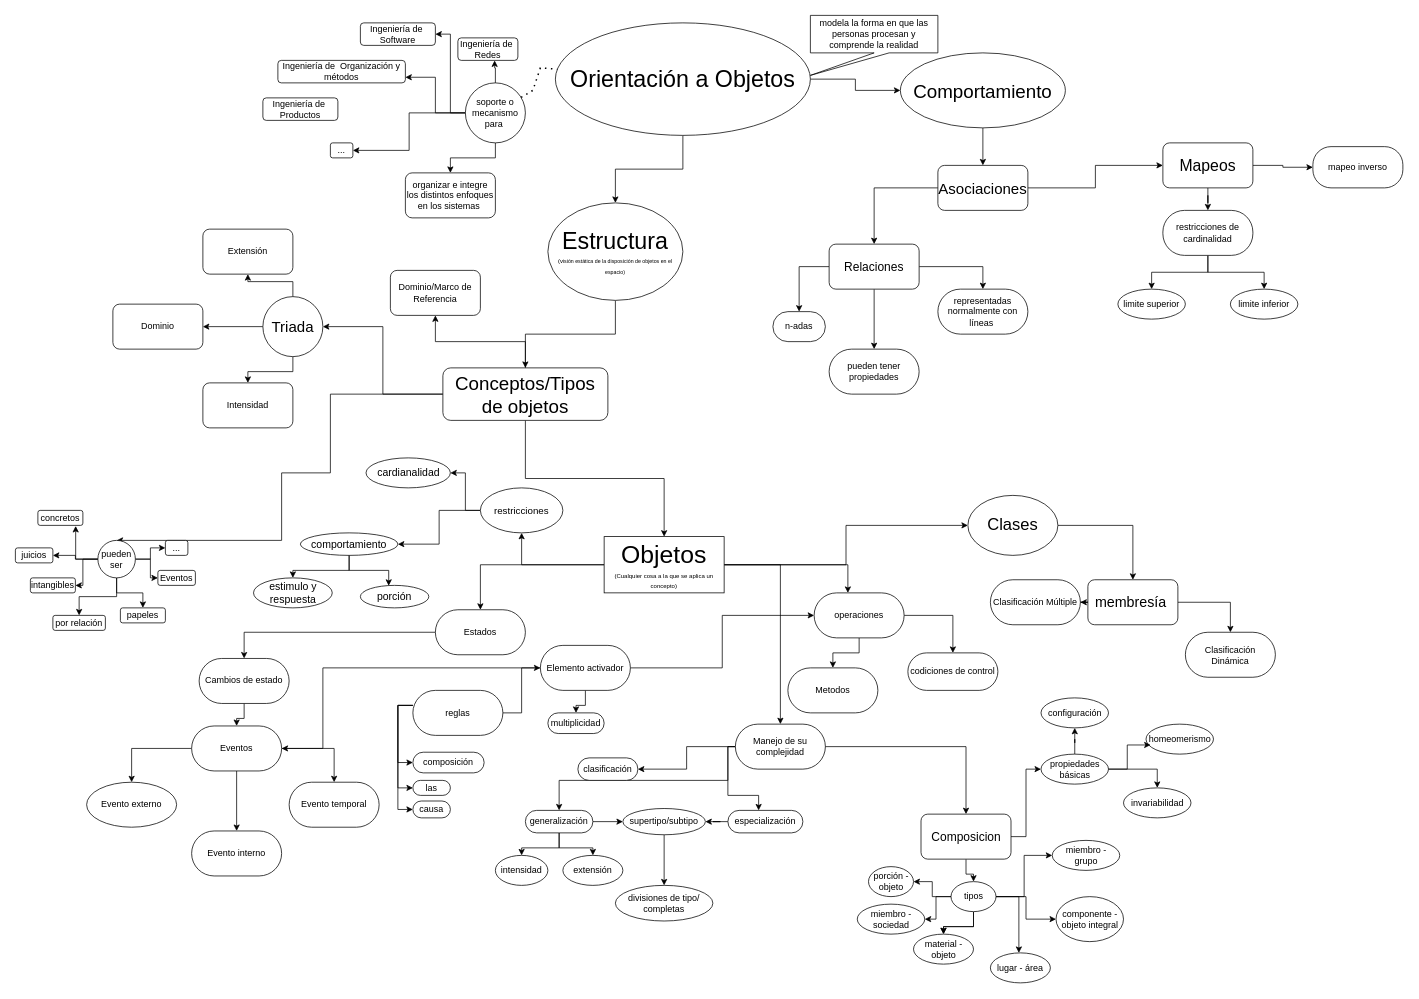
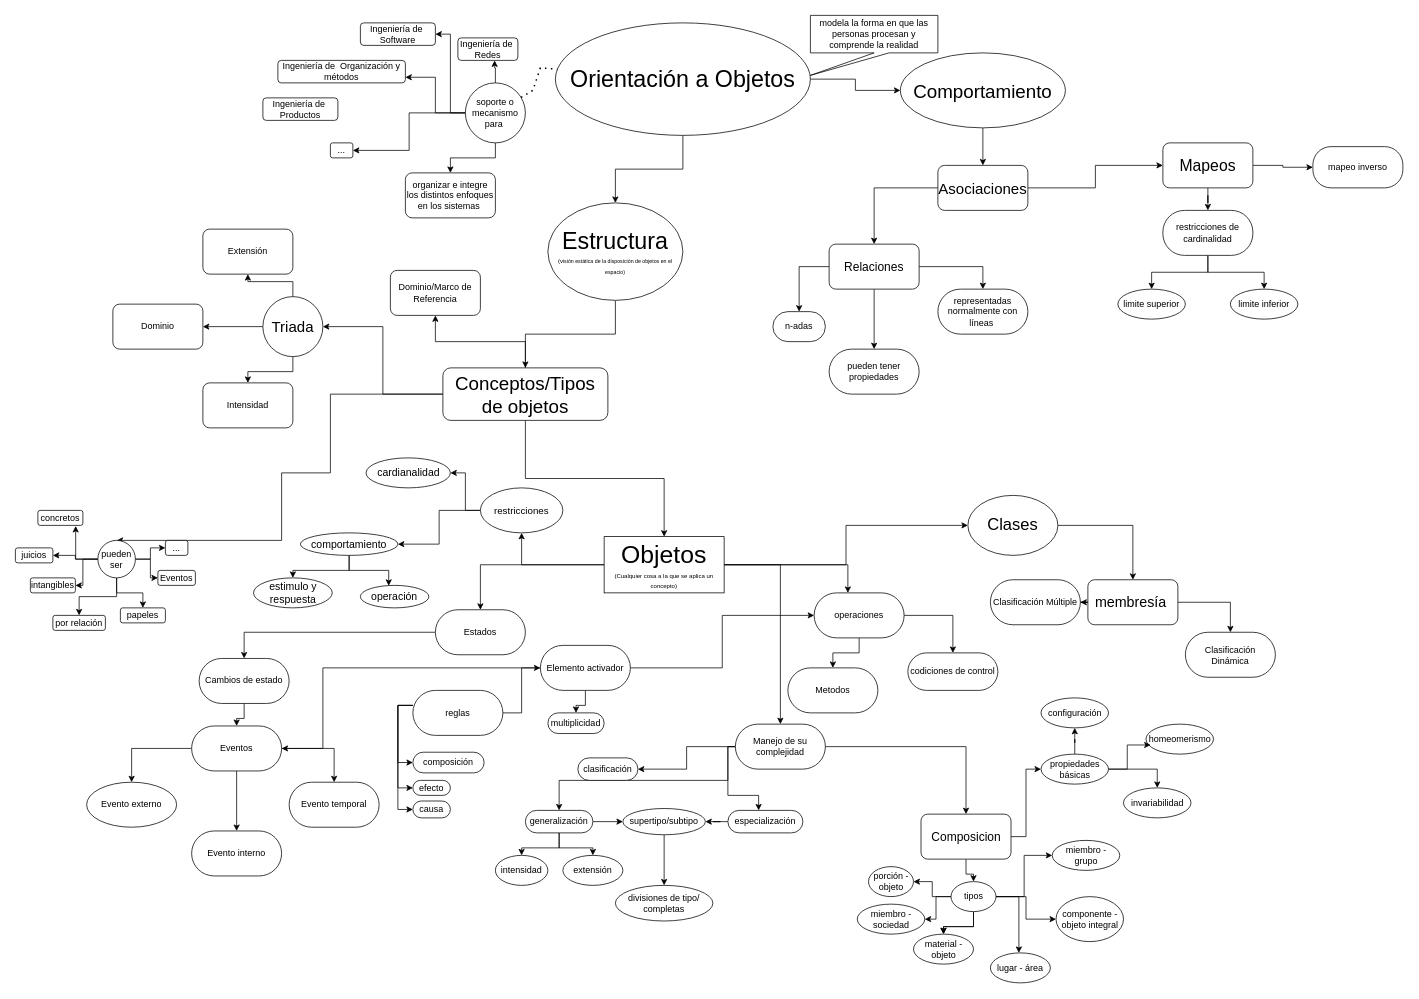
(395, 597) -> (395, 597)
(432, 788) -> (432, 788)
